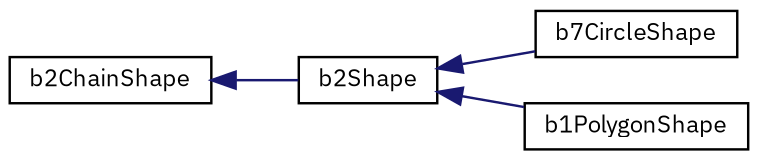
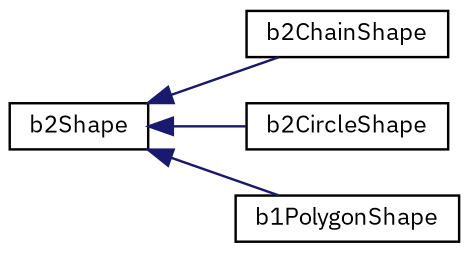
(636, 34) -> (347, 126)
(267, 80) -> (225, 76)
